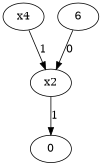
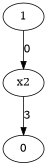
(24, 17) -> none
(78, 17) -> (24, 17)
(55, 116) -> (27, 116)
